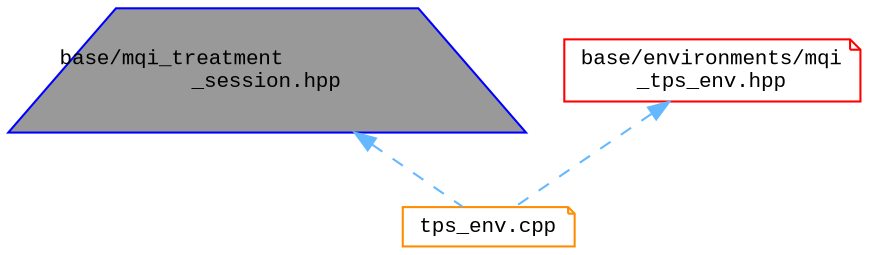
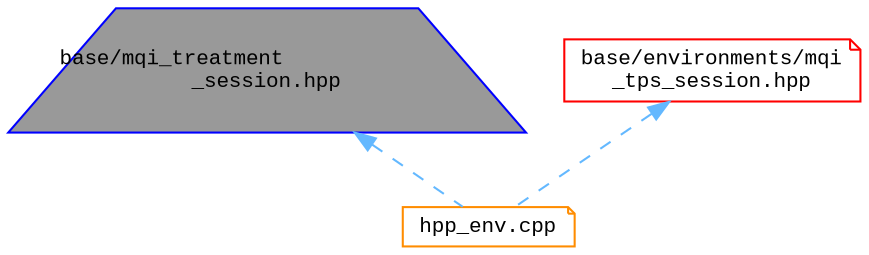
(712, 70) -> (712, 70)
(489, 227) -> (489, 227)
